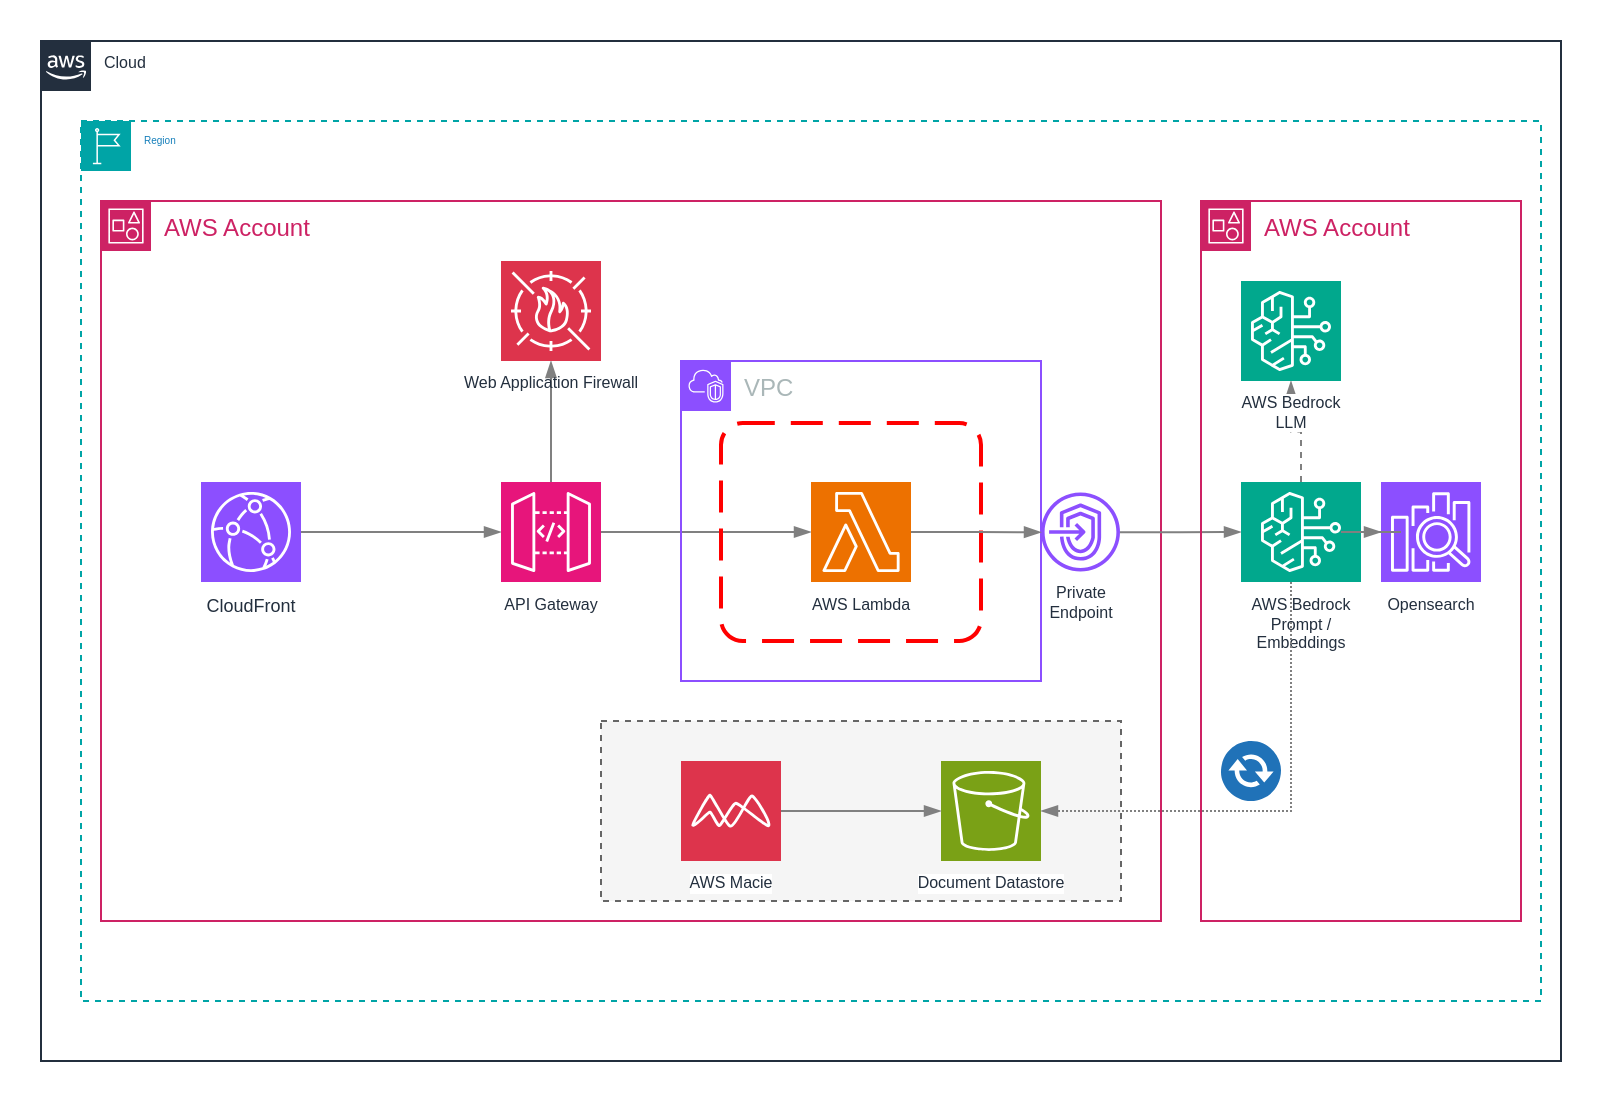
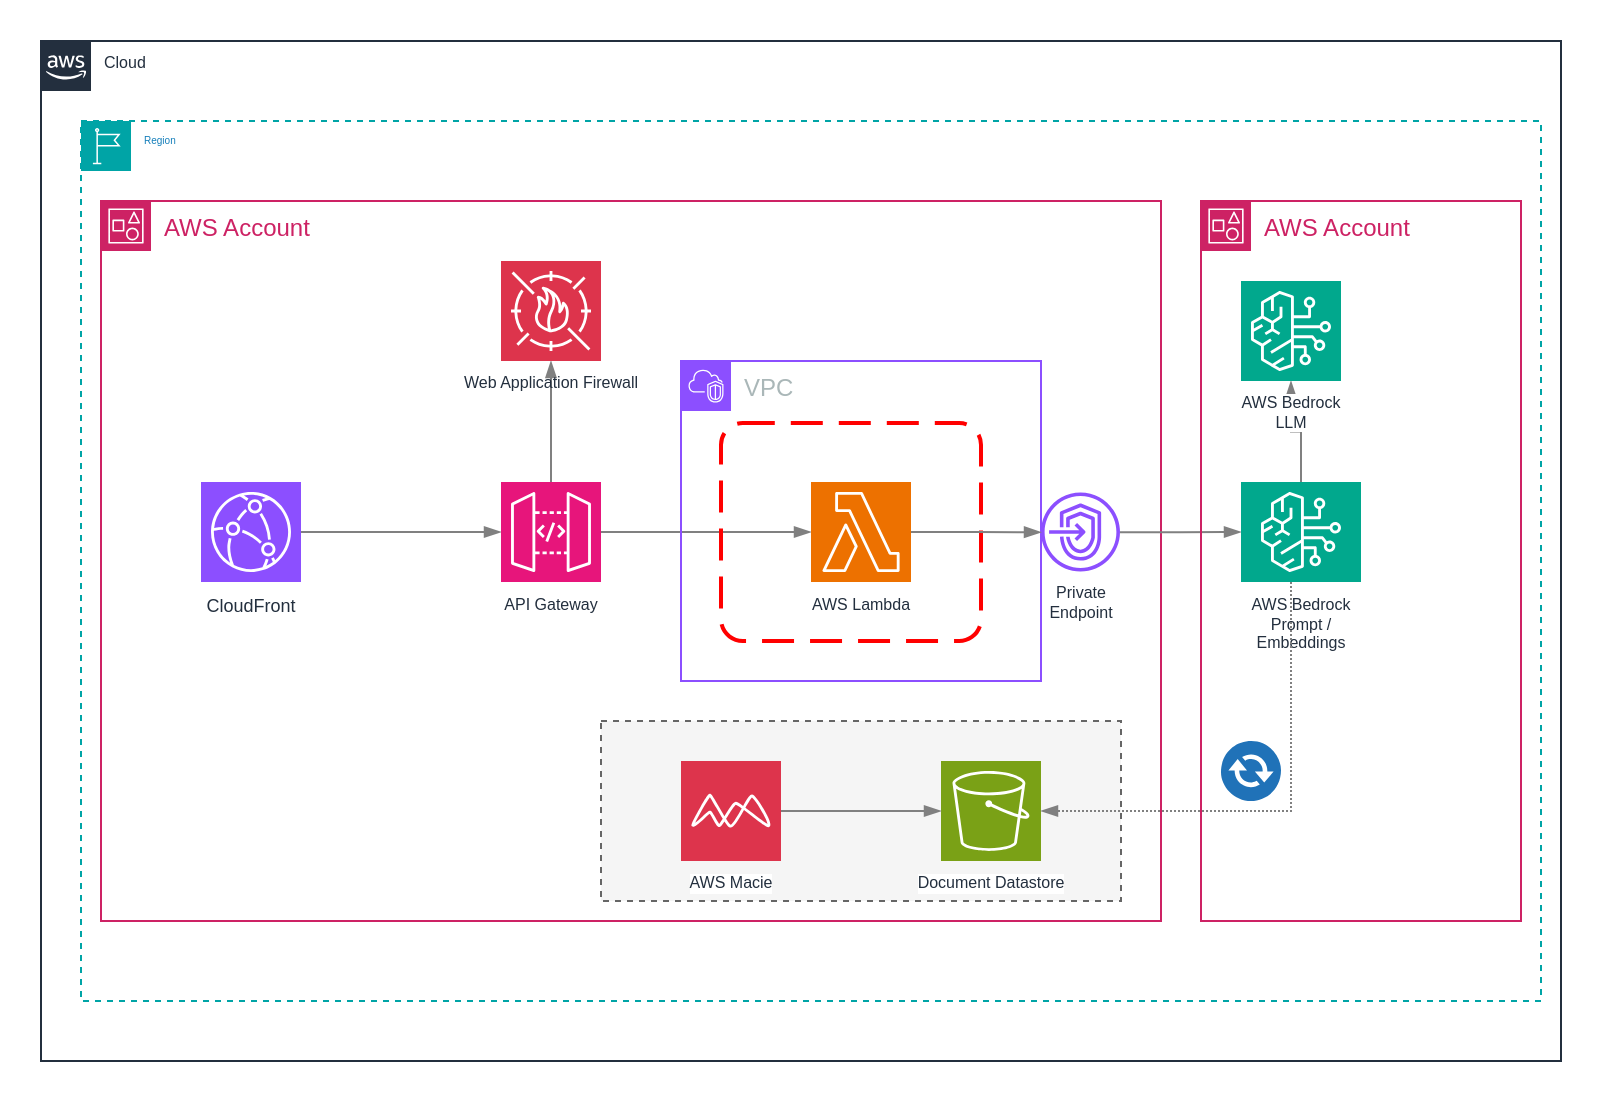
(1301, 449) -> (1301, 449)
(1380, 532) -> none
(1431, 532) -> none
